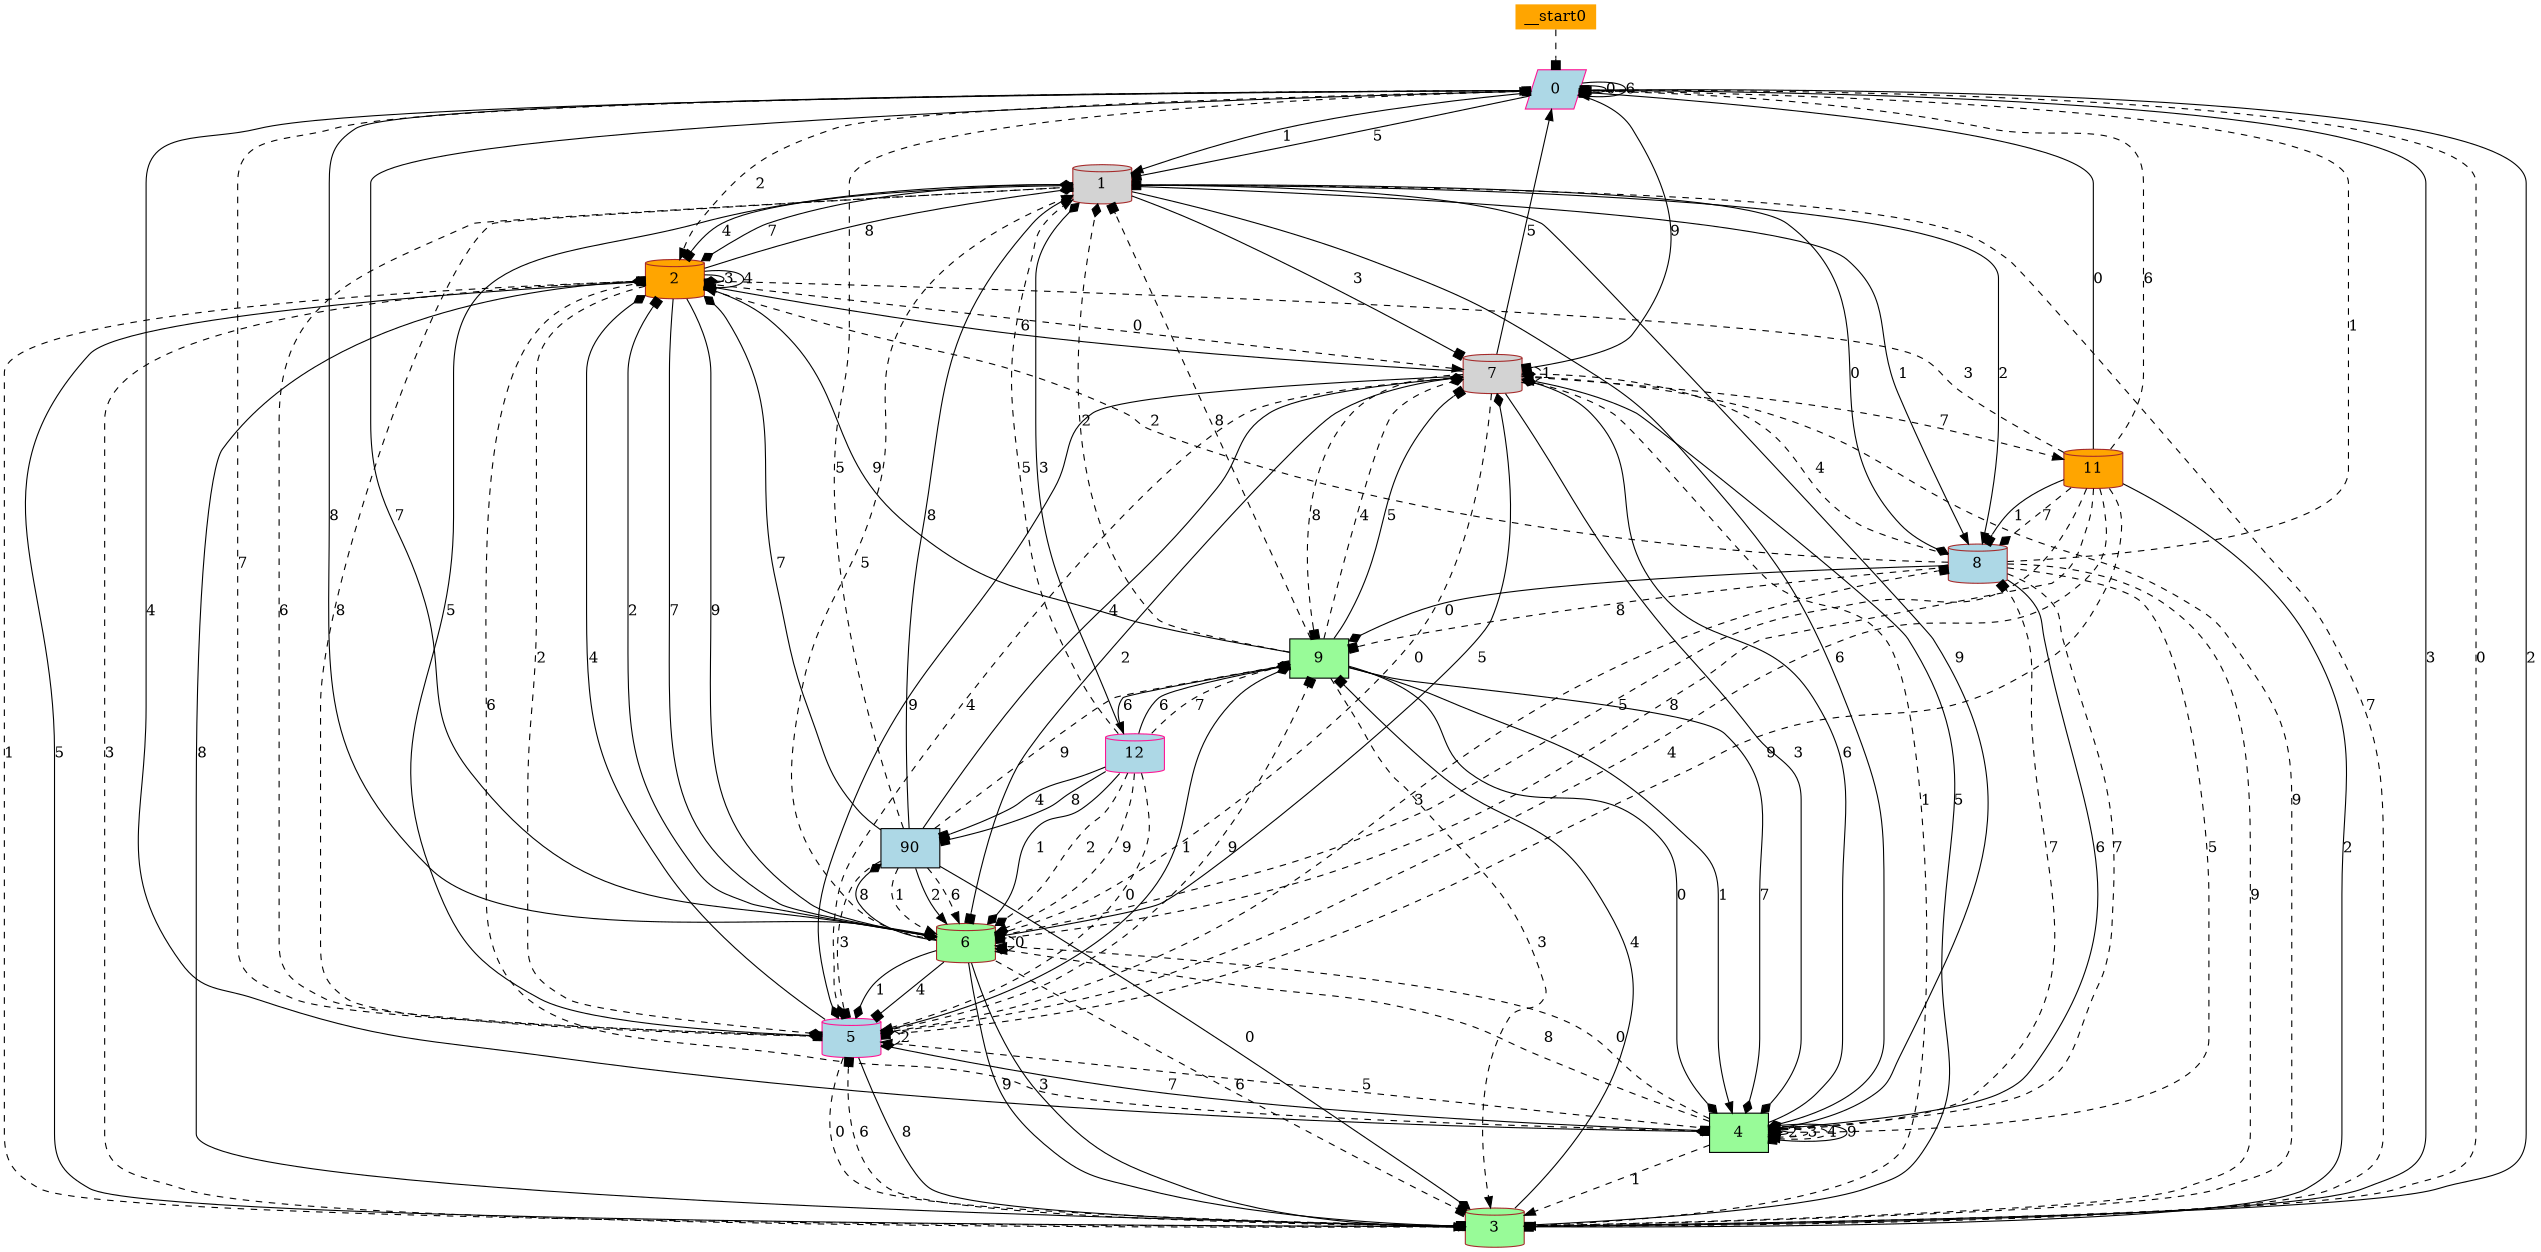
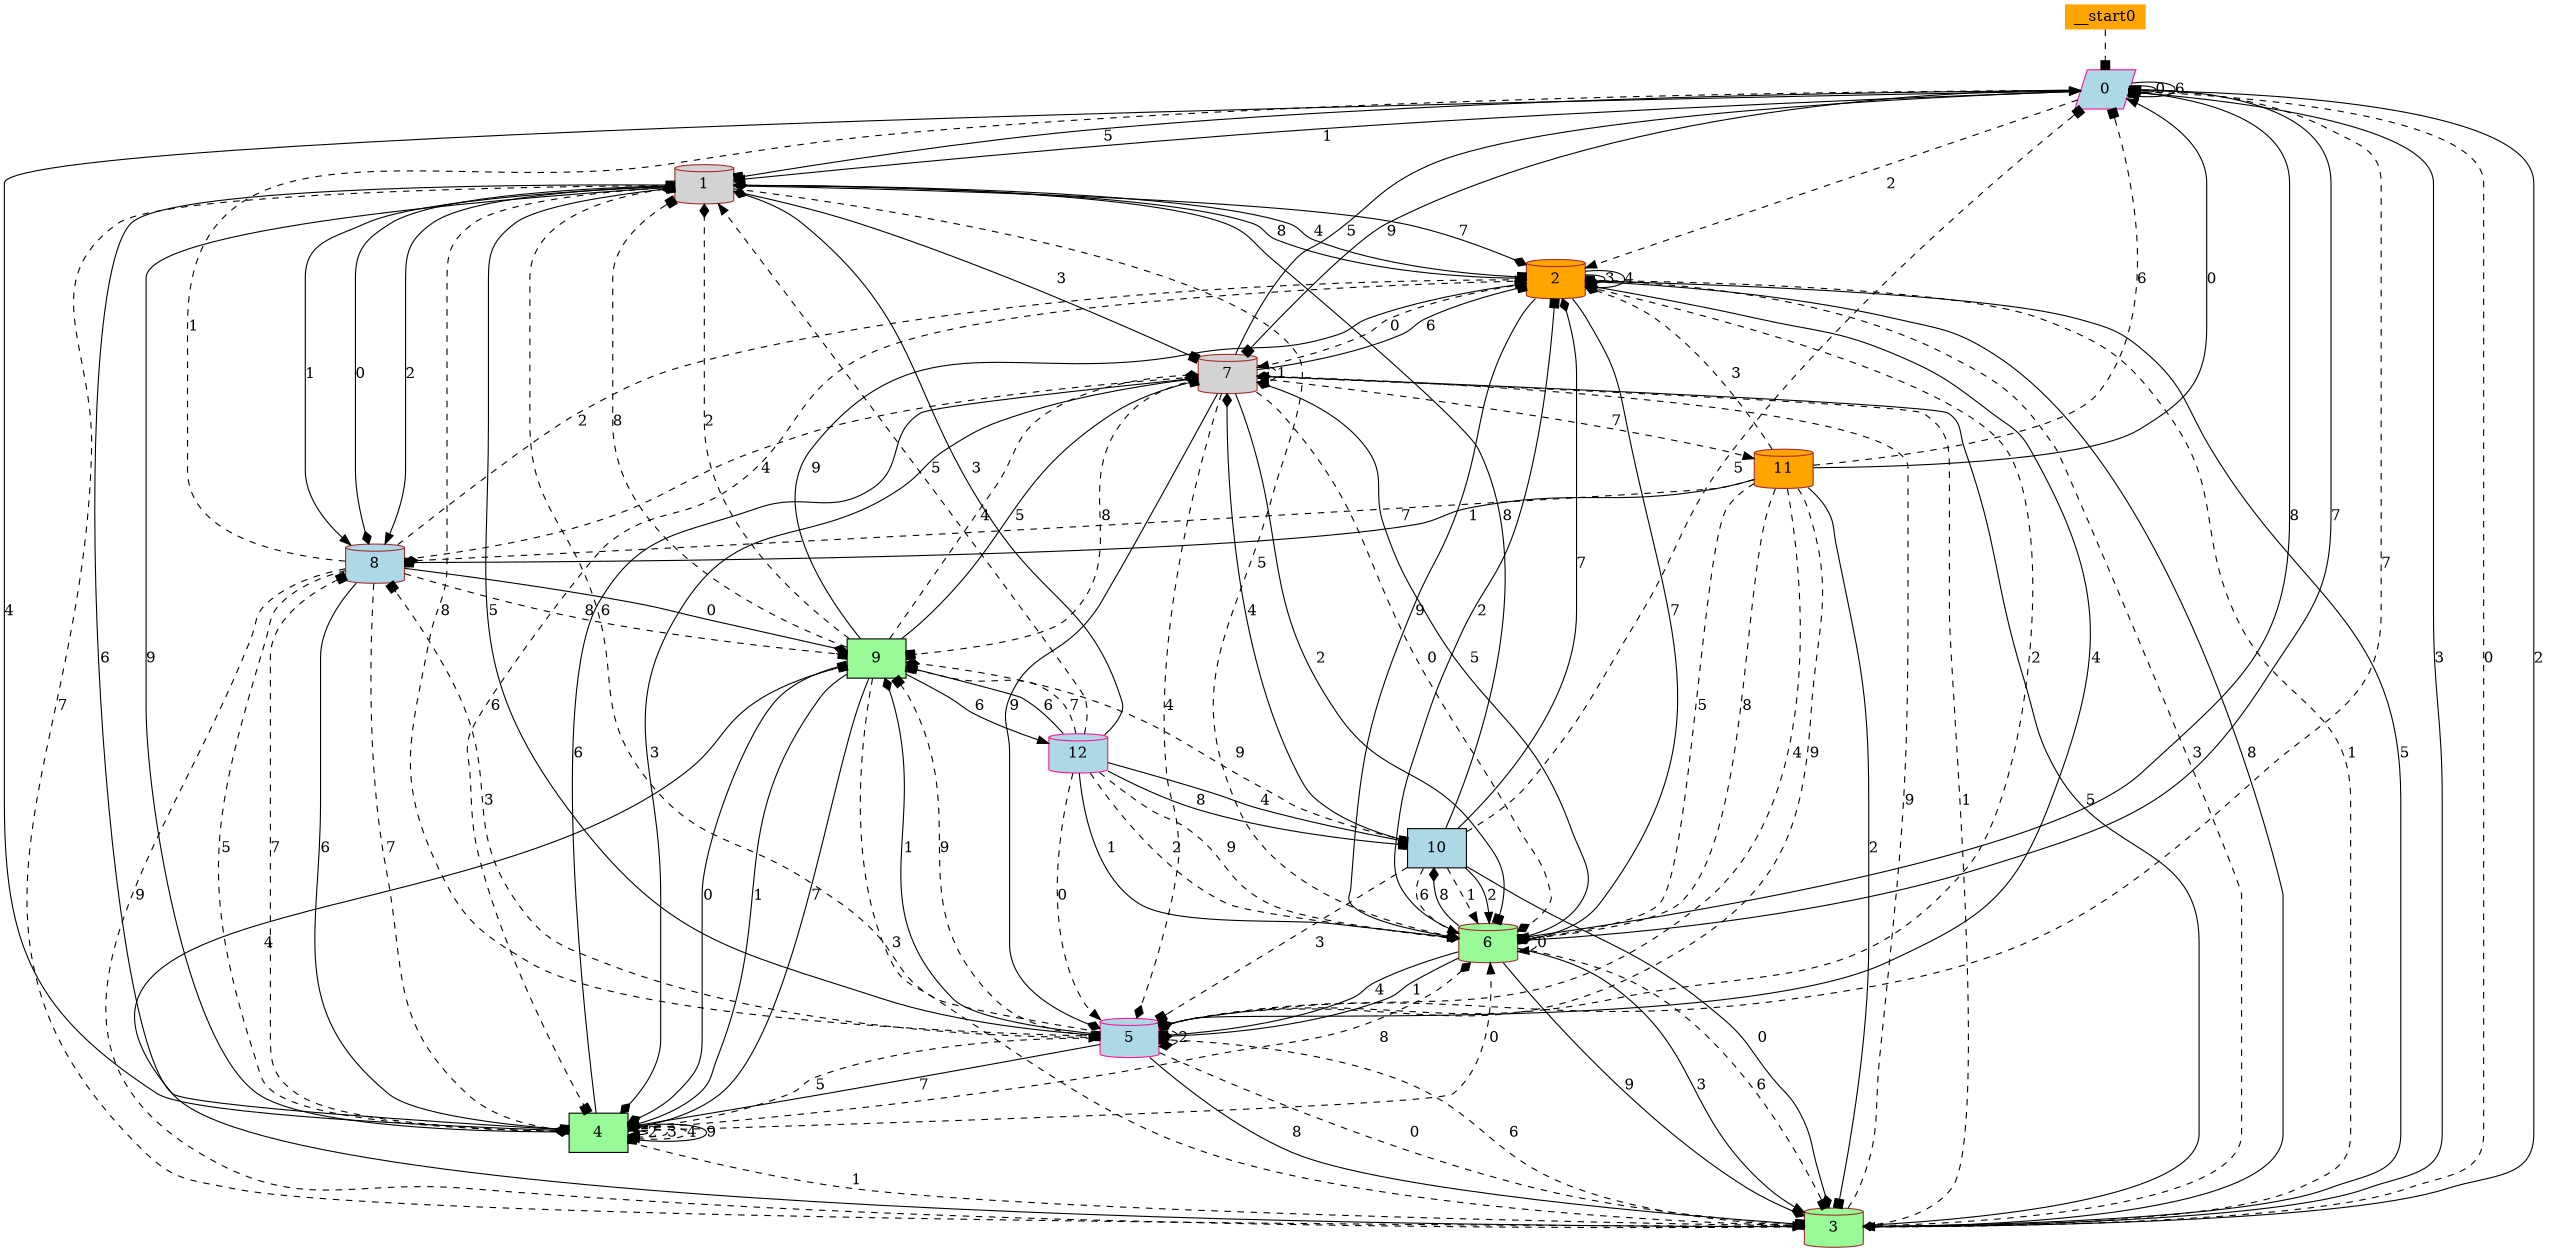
(850, 567) -> (1296, 418)
(910, 848) -> (1437, 848)
